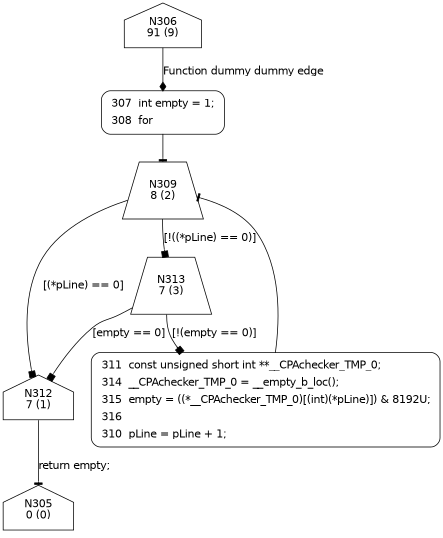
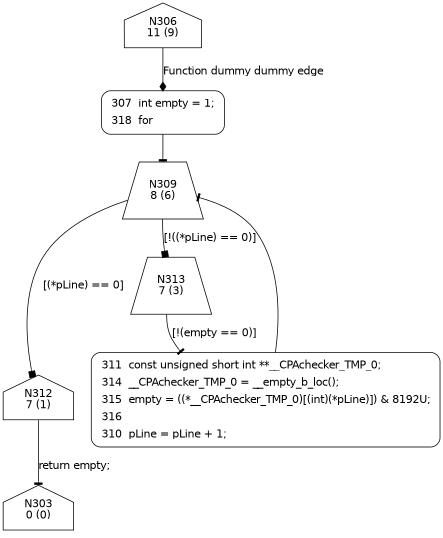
(163, 28) -> (163, 28)
(122, 121) -> (122, 121)
(163, 190) -> (163, 190)
(87, 333) -> none
(169, 333) -> (169, 333)
(38, 510) -> (38, 510)
